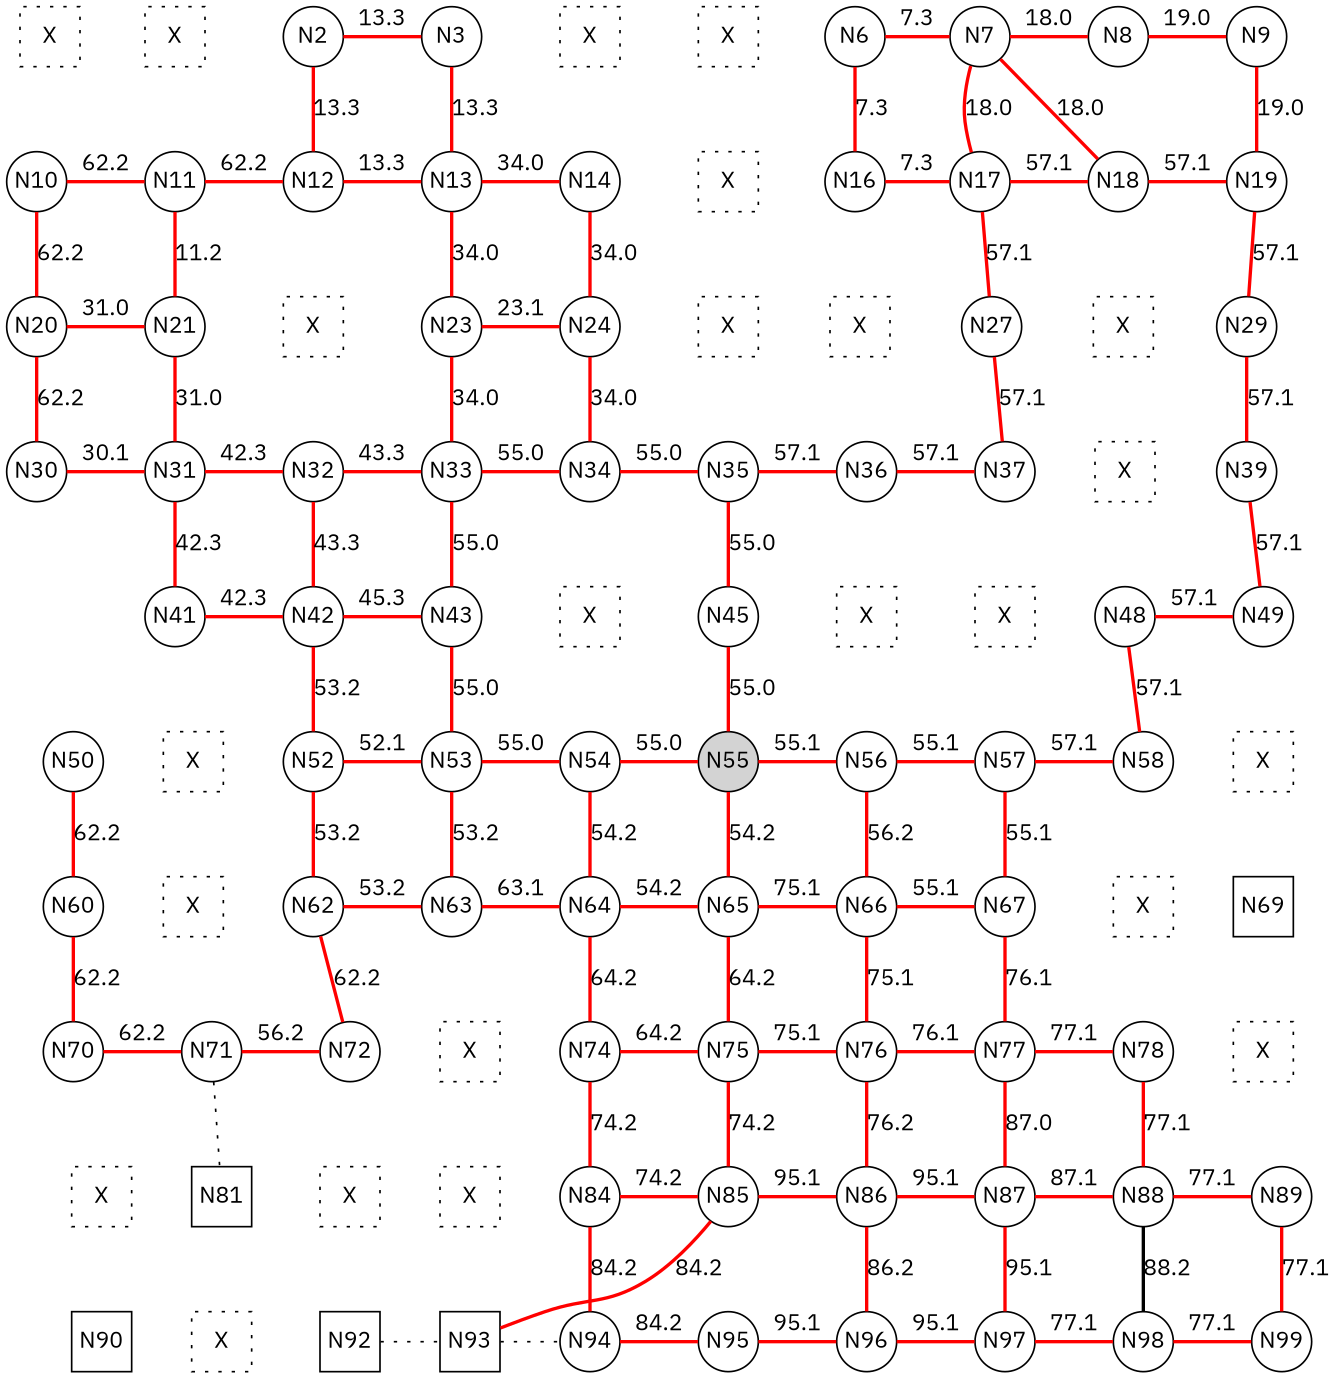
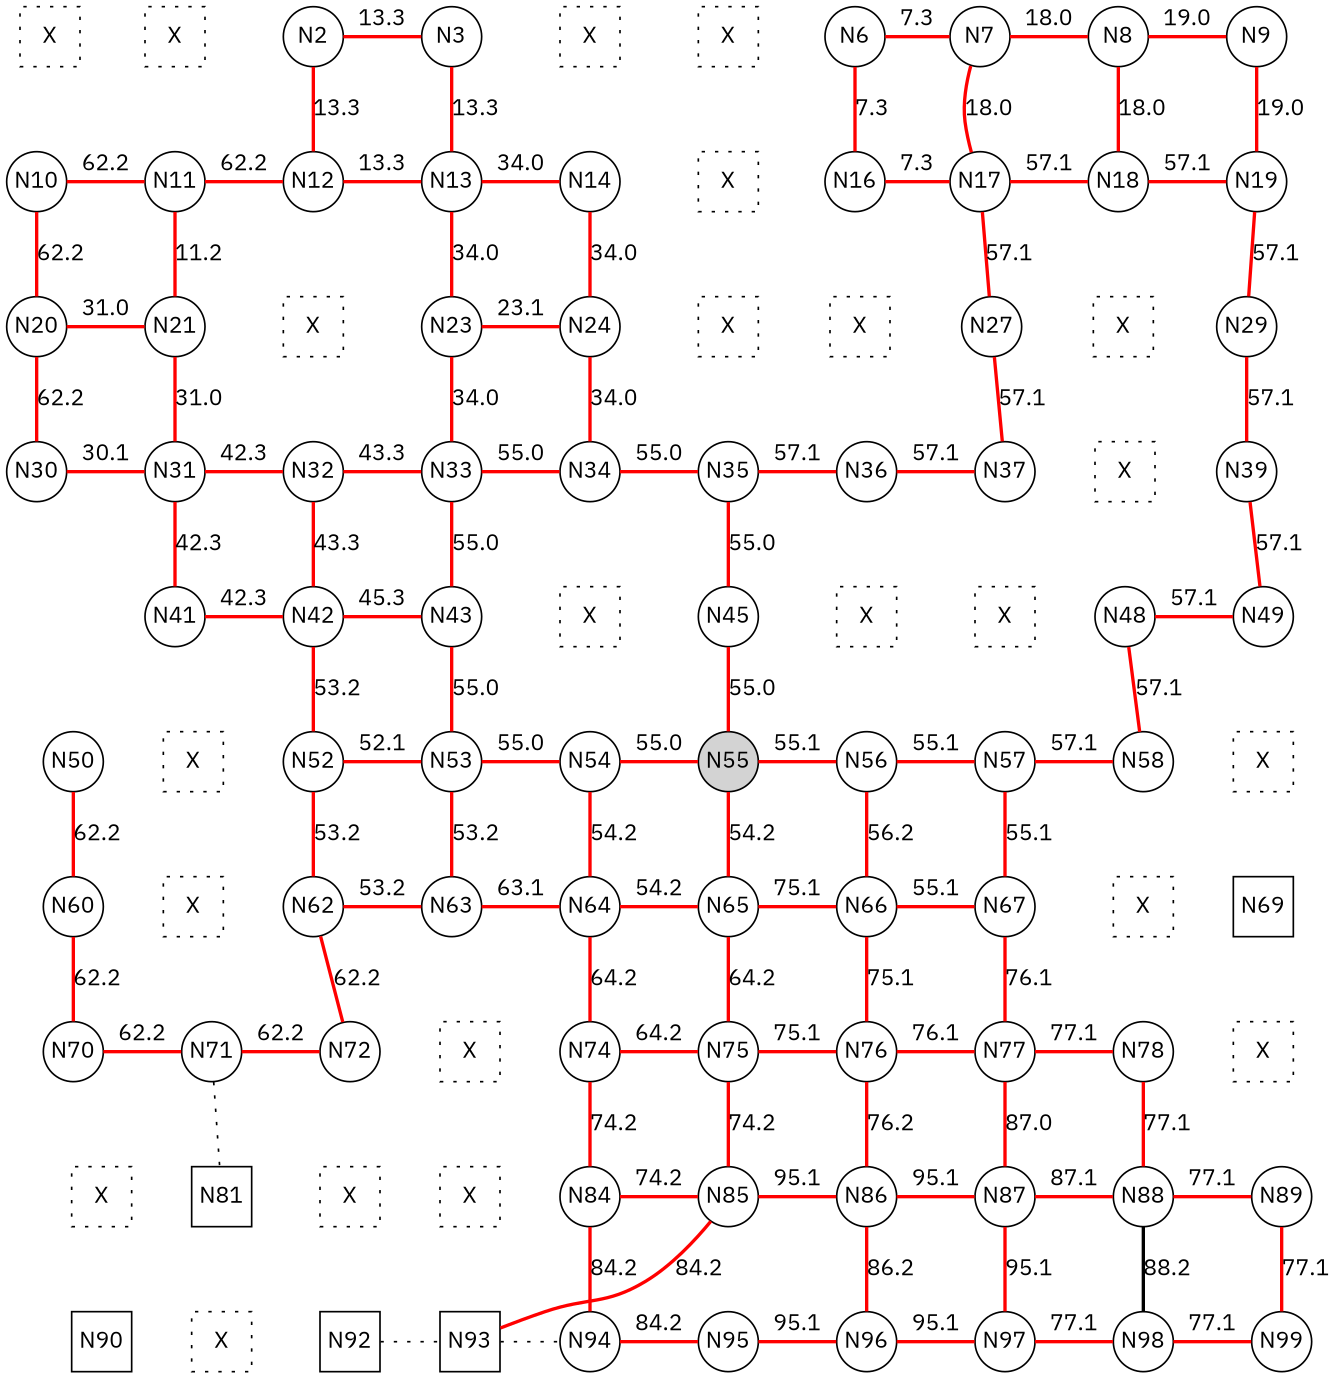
(1049, 109) -> (1118, 109)
(281, 1034) -> (281, 1034)
